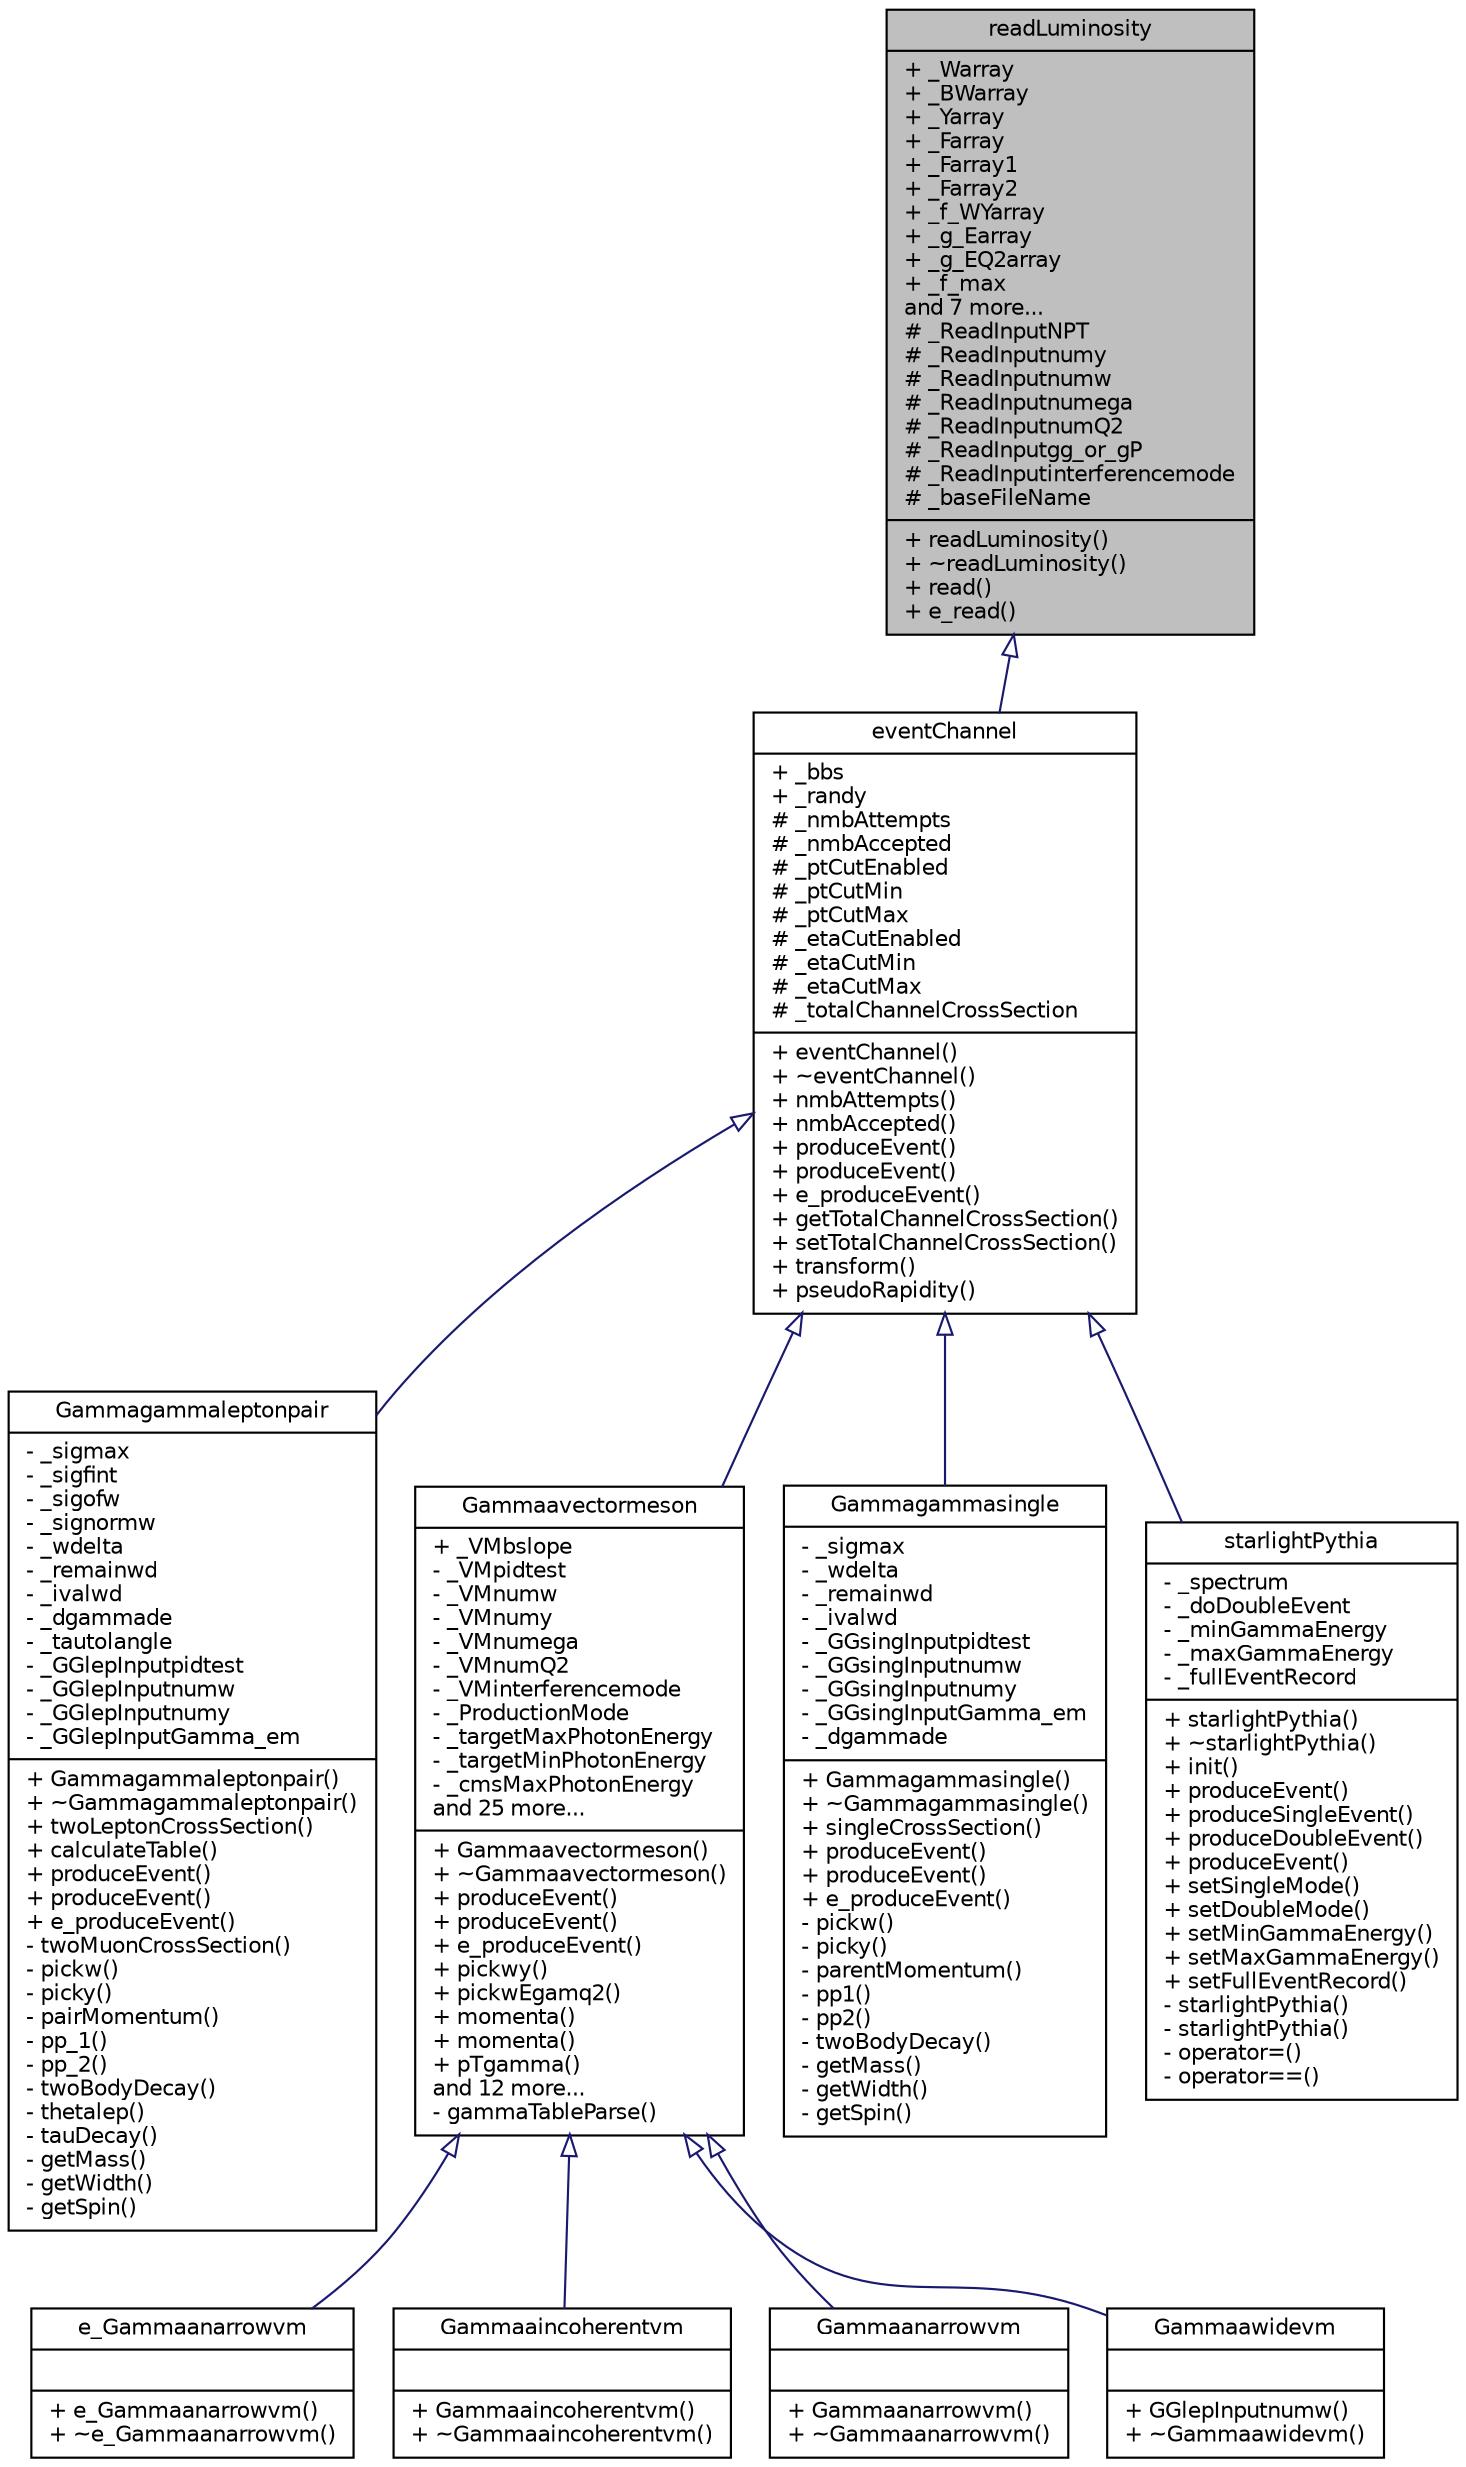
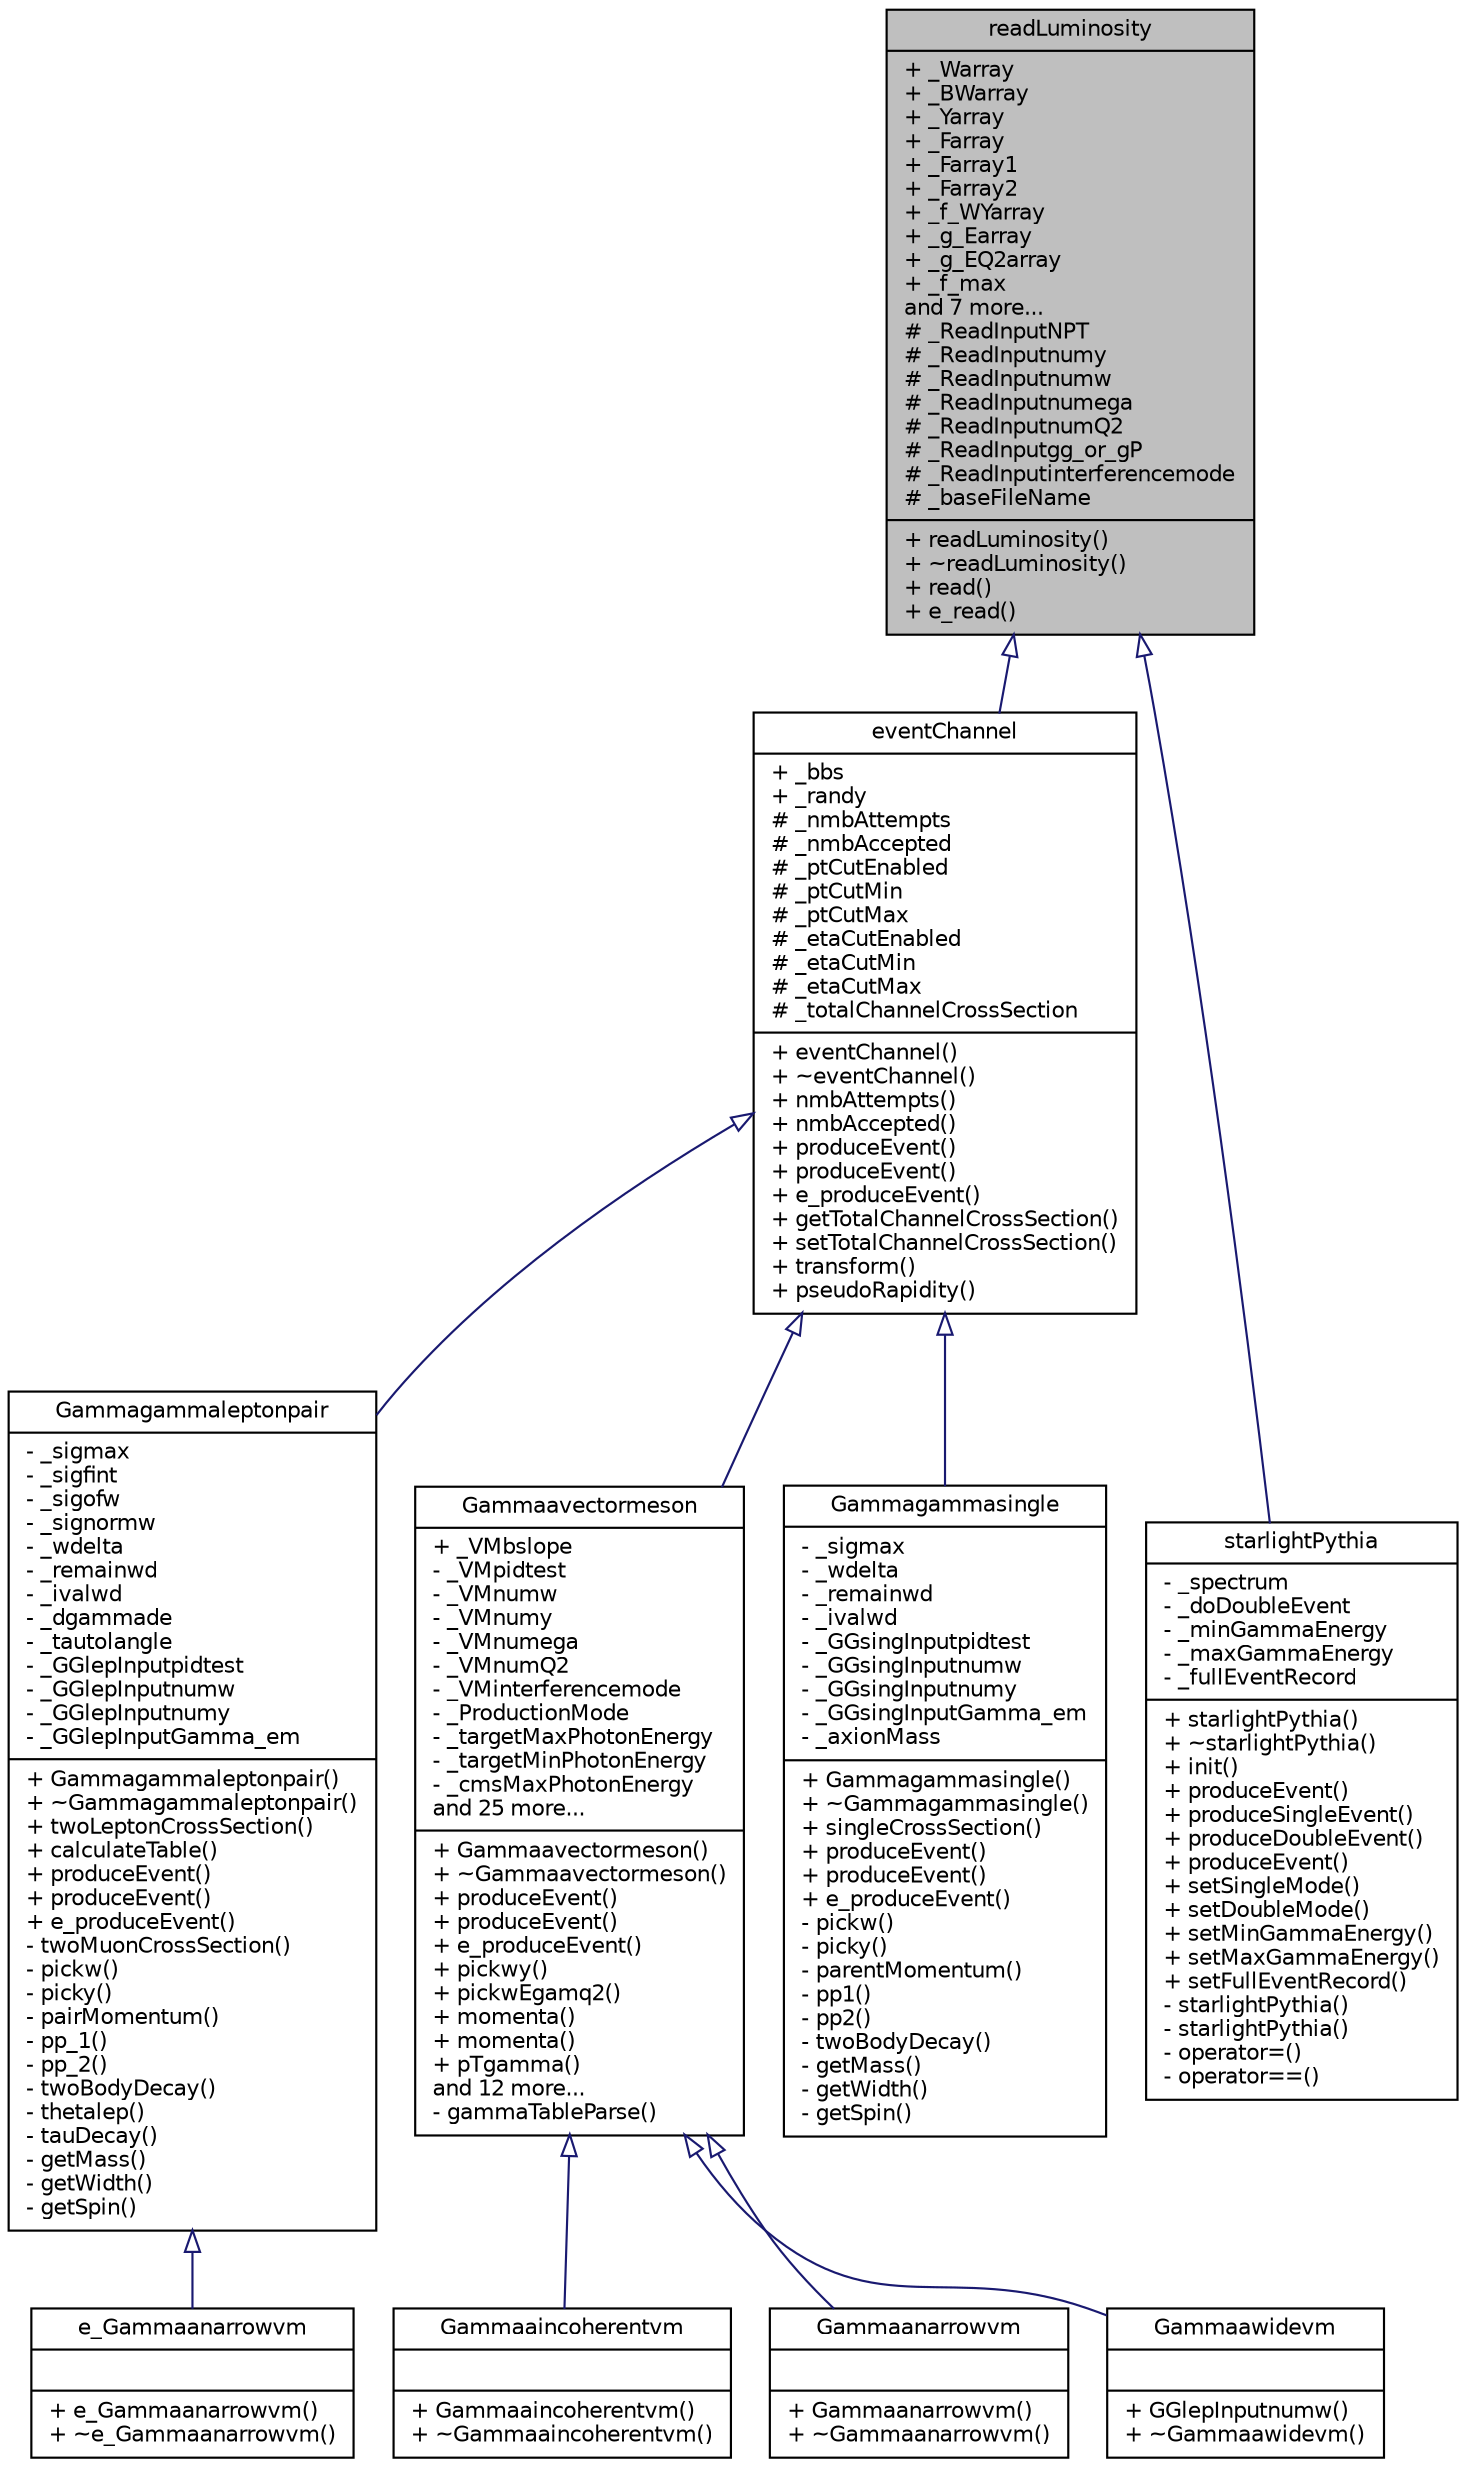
(1141, 1428) -> (1214, 1089)
(875, 1738) -> (871, 1738)
(389, 2239) -> (192, 2281)
